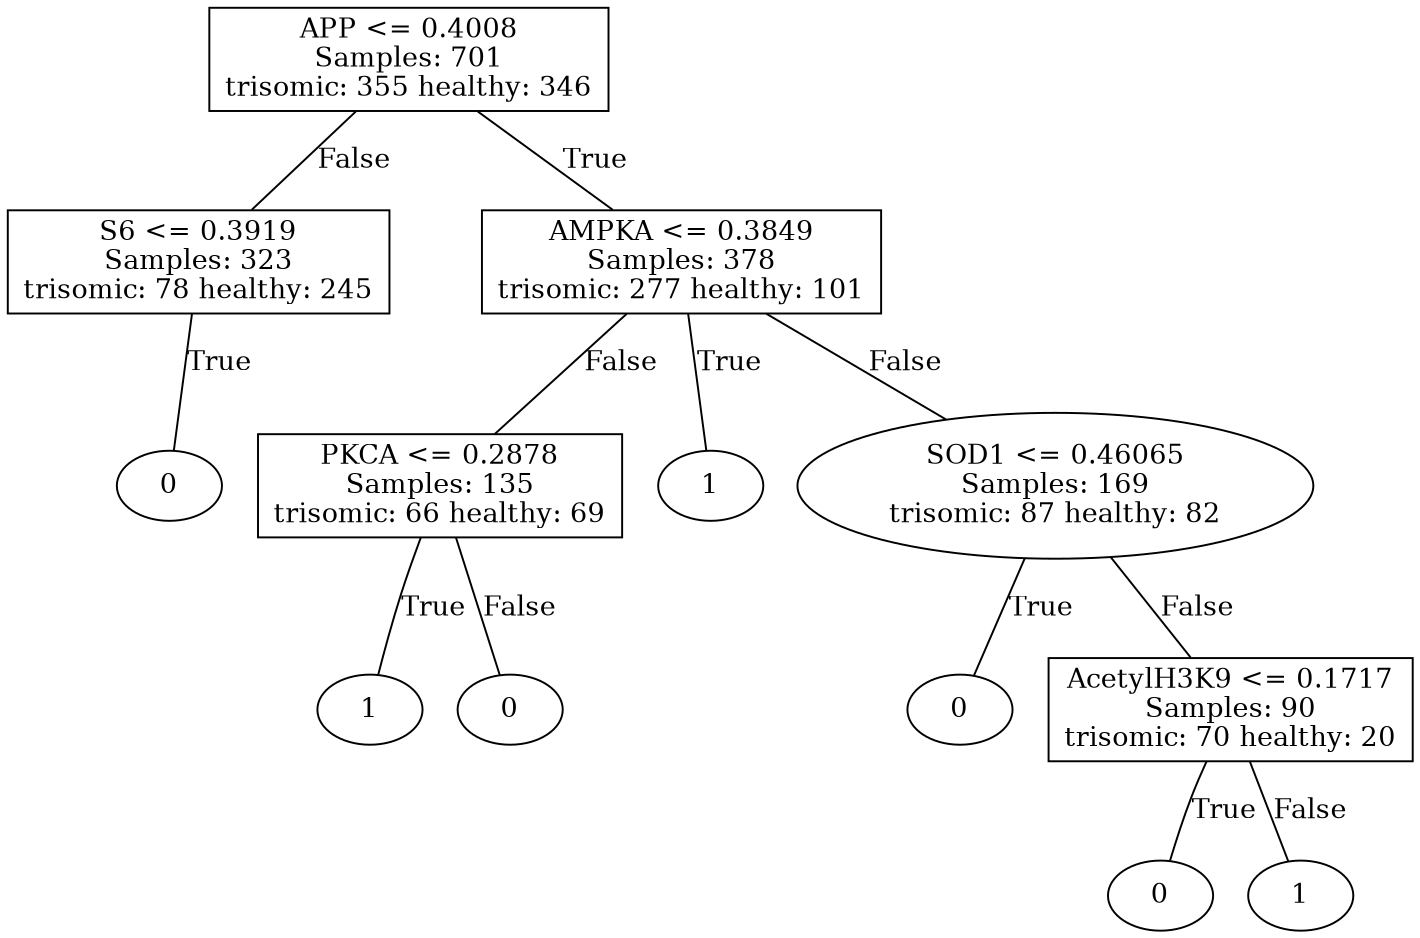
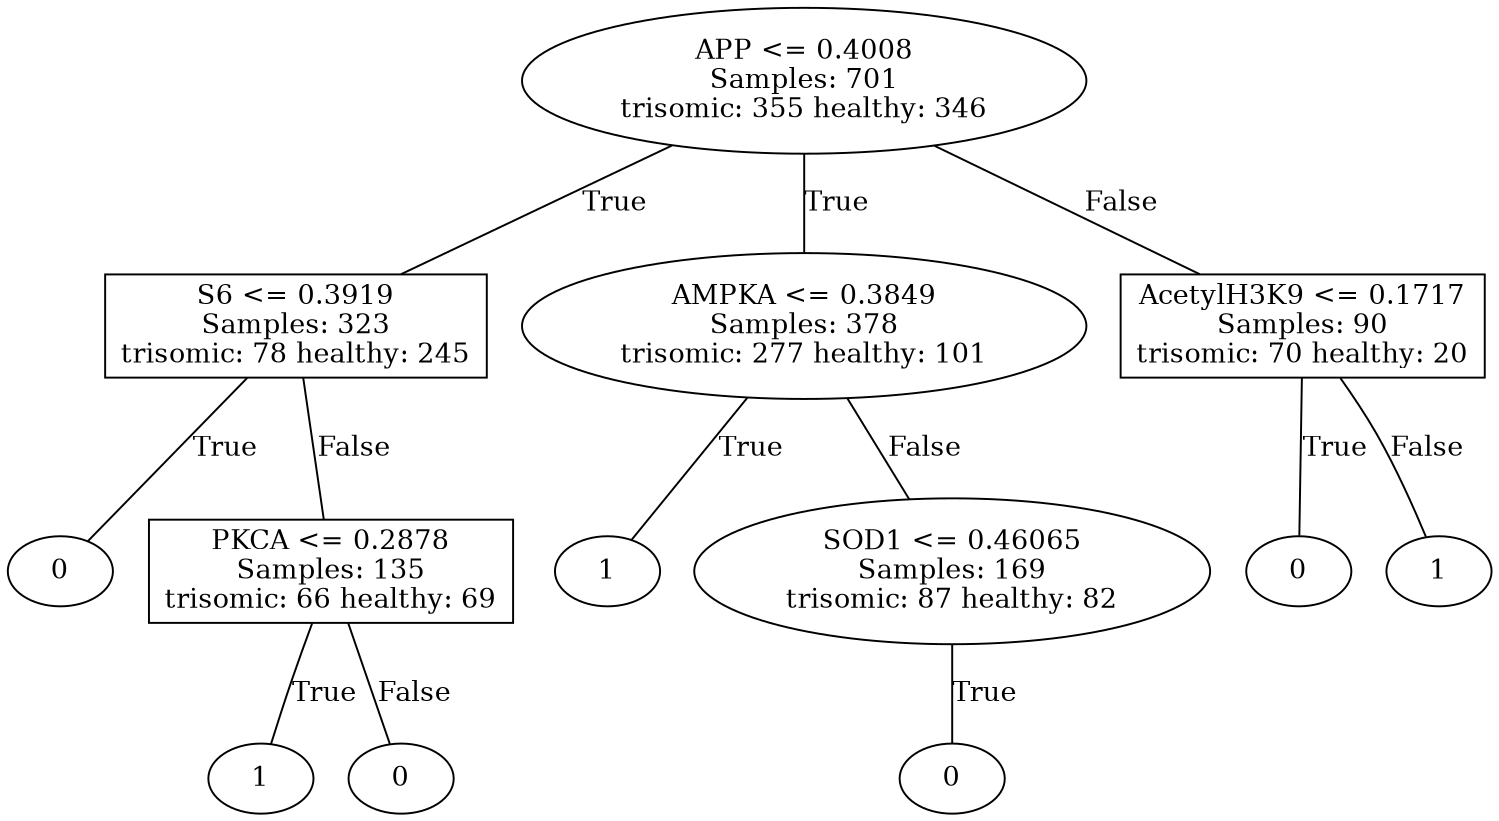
(409, 59) -> (804, 81)
(354, 161) -> (615, 203)
(682, 262) -> (804, 326)
(561, 374) -> (314, 449)
(1151, 607) -> (1067, 210)
